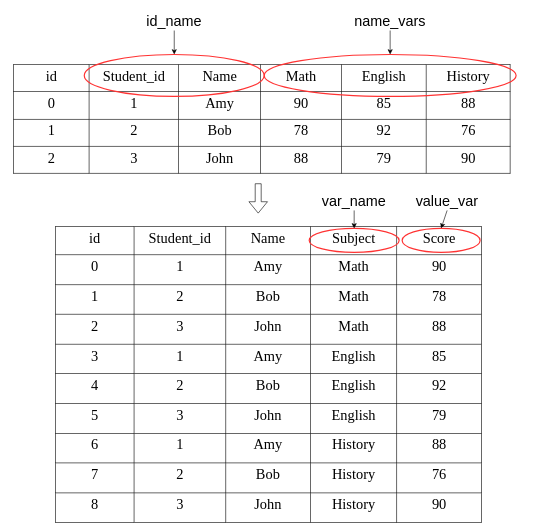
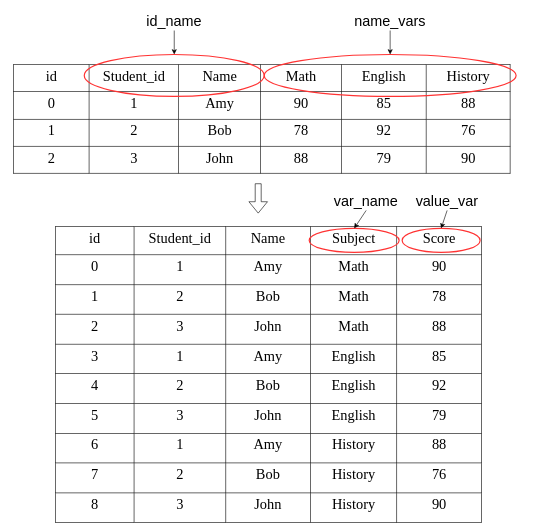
(354, 201) -> (366, 201)
